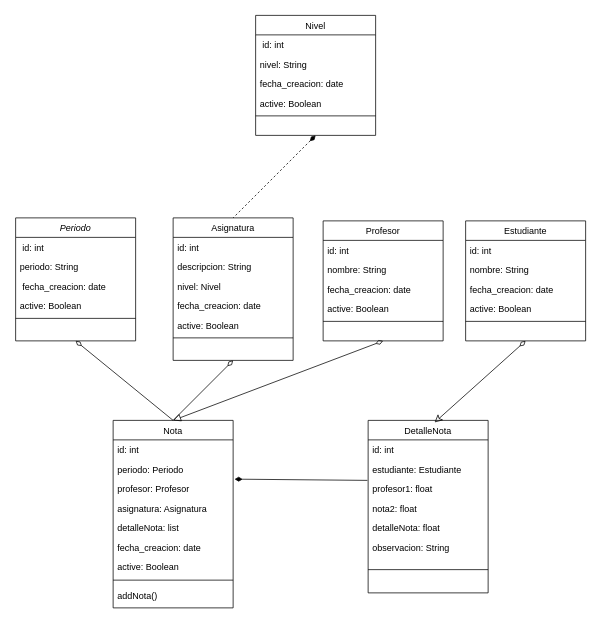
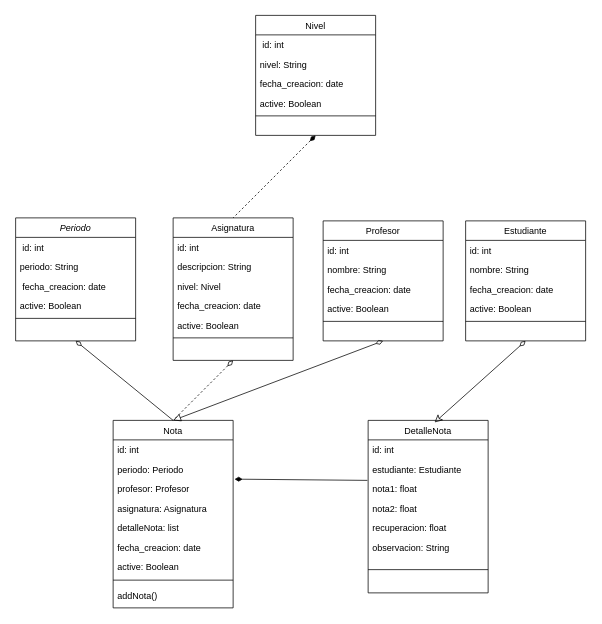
(201, 393) -> (201, 393)
(409, 489) -> (399, 489)
(412, 528) -> (415, 528)
